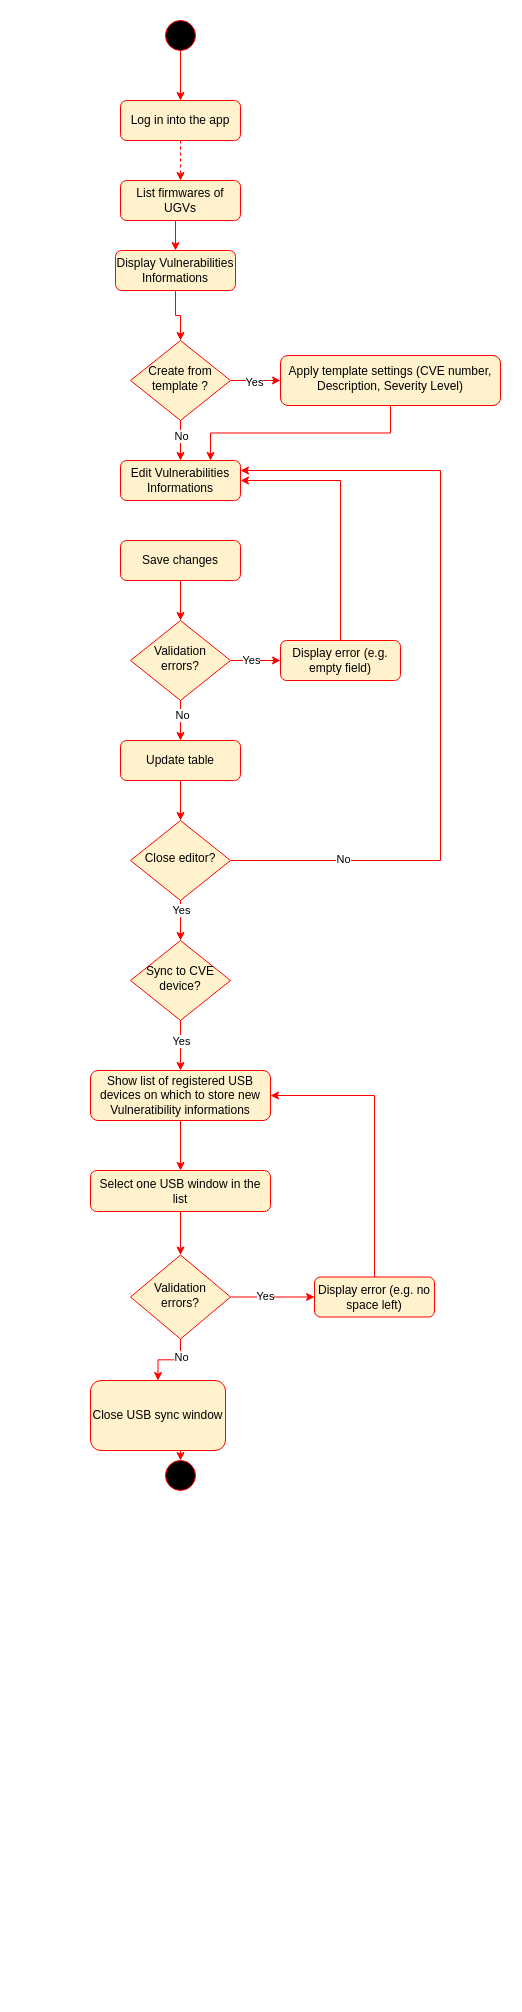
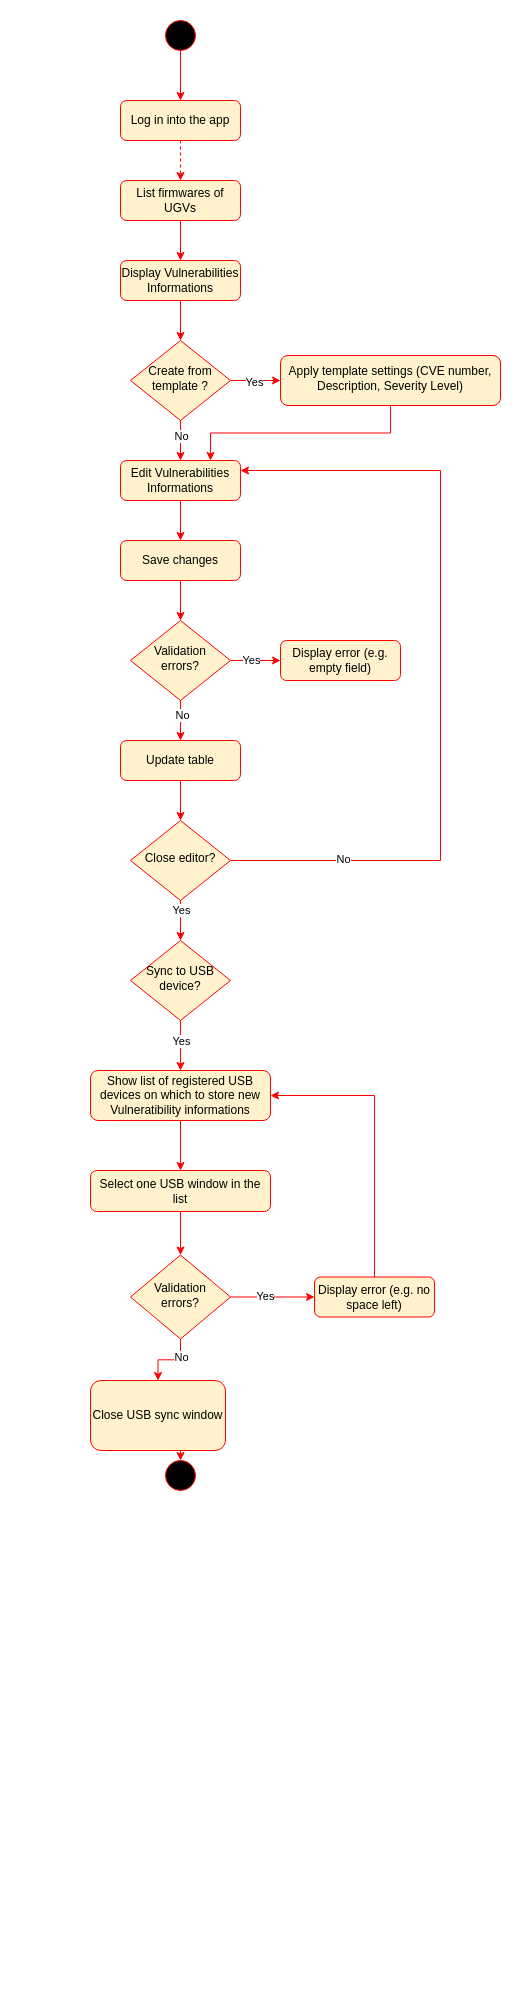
(176, 271) -> (181, 281)
(341, 515) -> none
none -> (181, 517)
(181, 979) -> (181, 979)
